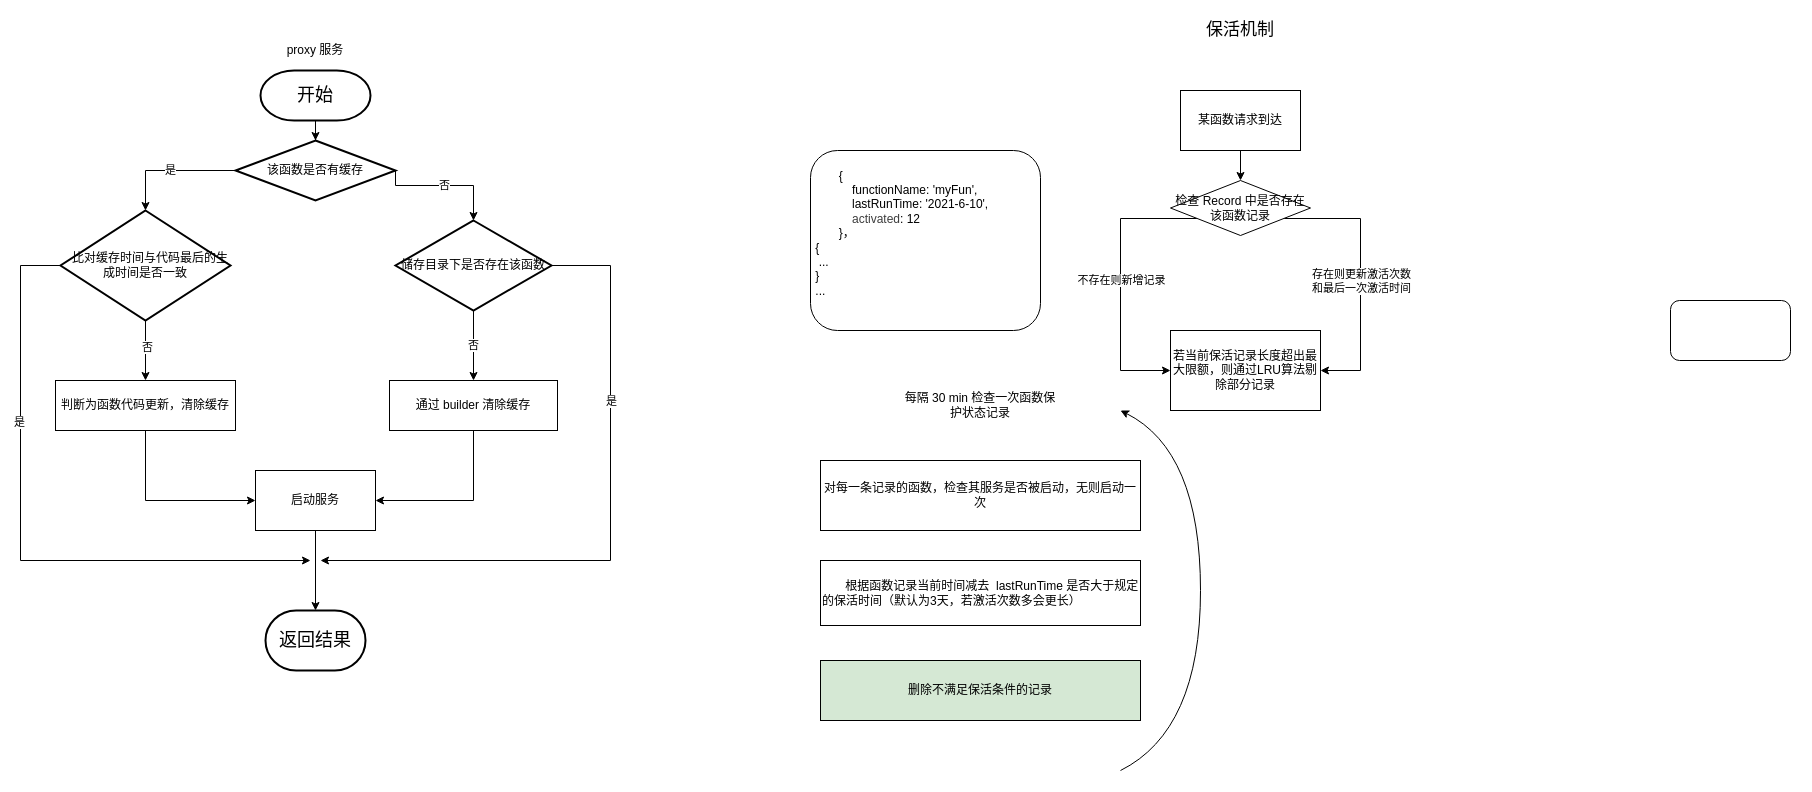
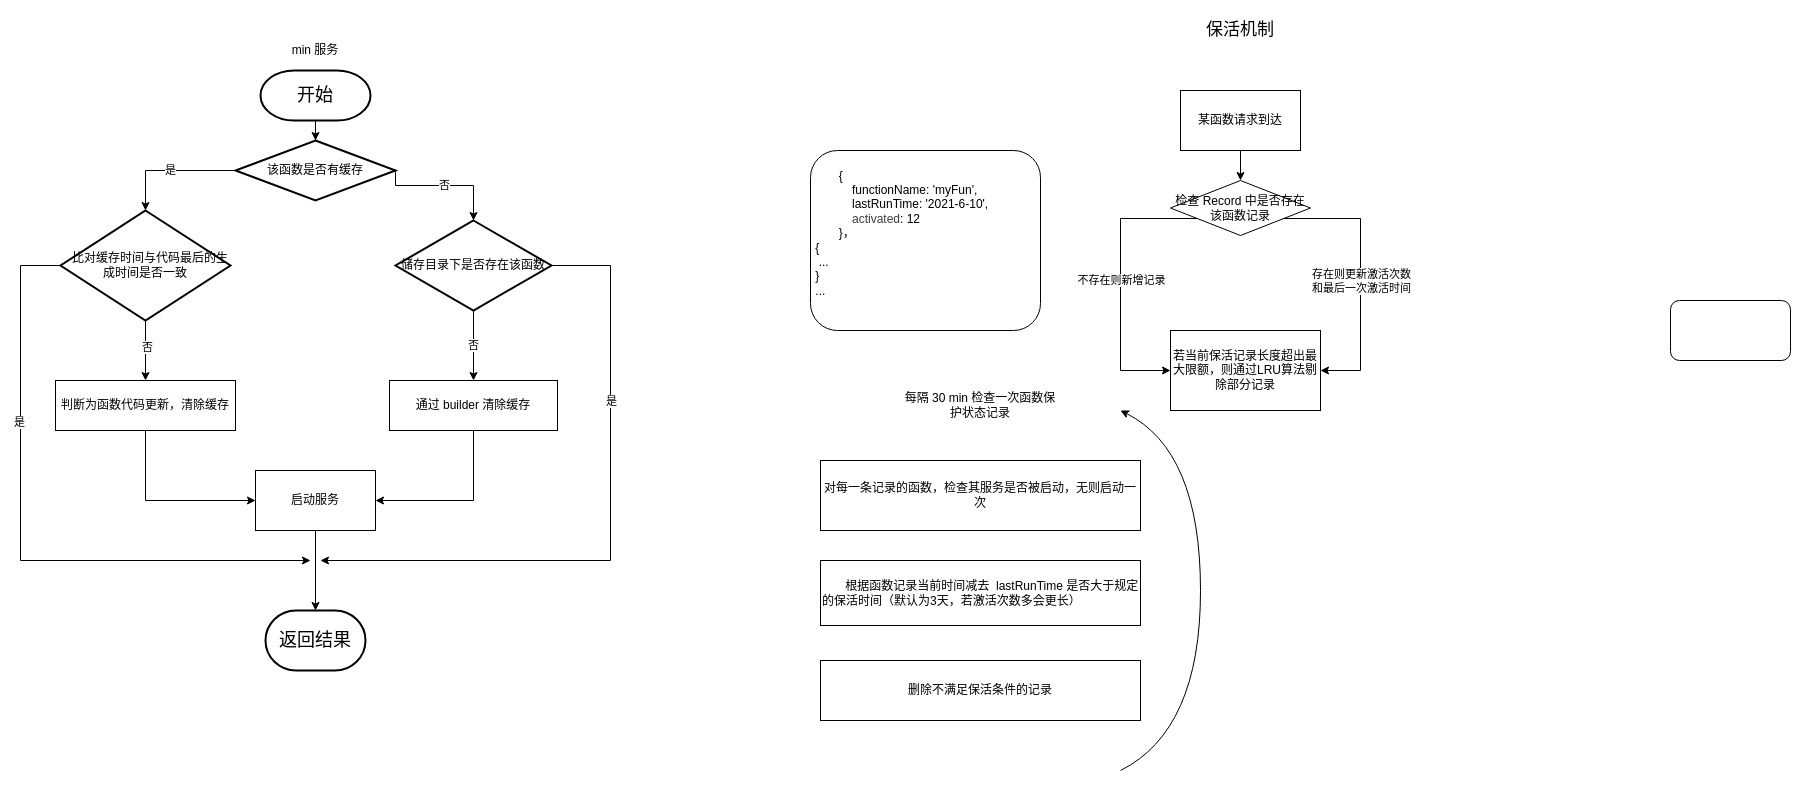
(316, 51) -> (316, 51)
(981, 691) -> (981, 691)
